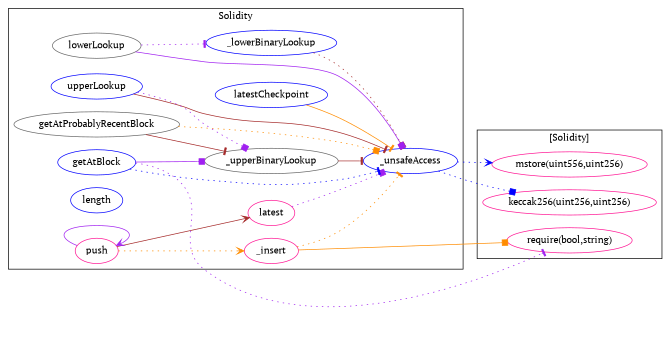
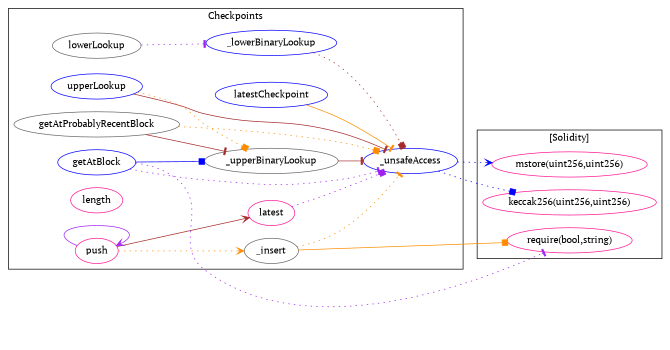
(236, 17) -> (236, 17)
(283, 66) -> none
(194, 116) -> (194, 116)
(167, 162) -> (167, 162)
(570, 164) -> (570, 164)
(253, 184) -> (253, 184)
(97, 200) -> (97, 200)
(271, 251) -> (271, 251)
